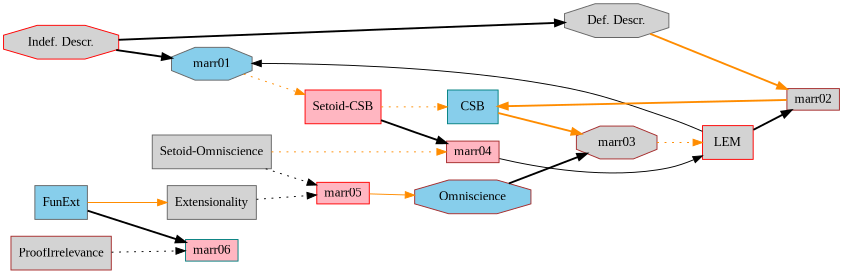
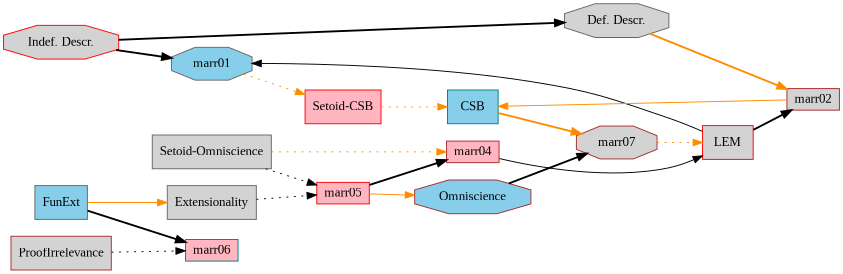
(647, 103) -> (647, 103)
(409, 130) -> (403, 174)
(617, 142) -> (617, 142)
